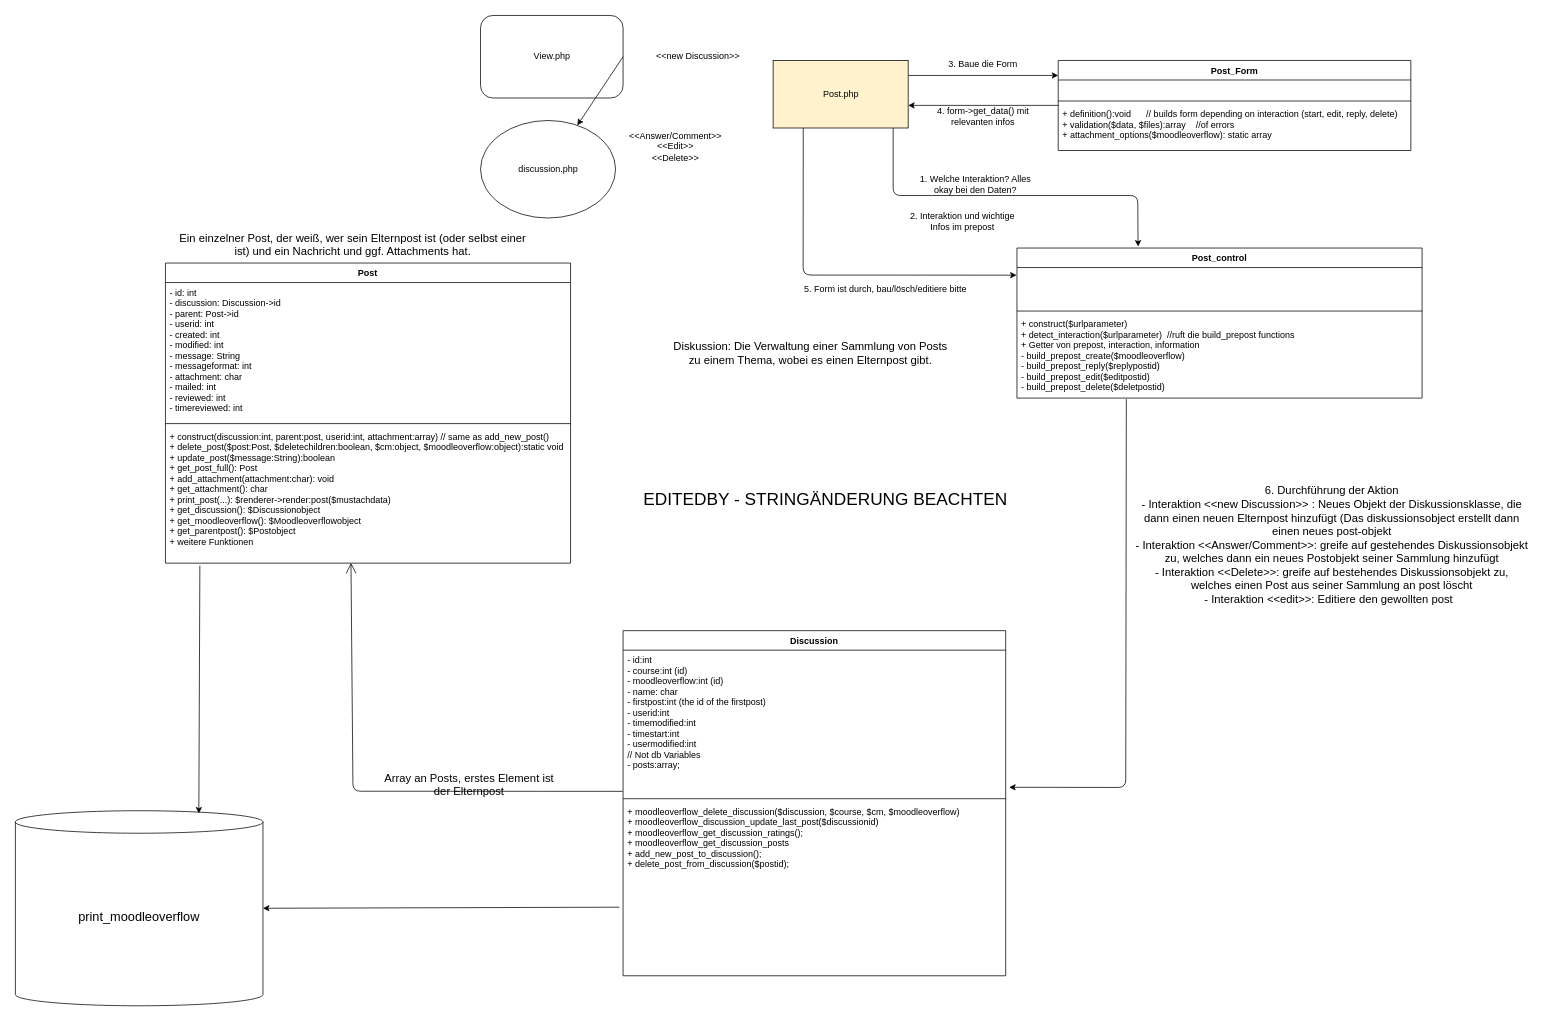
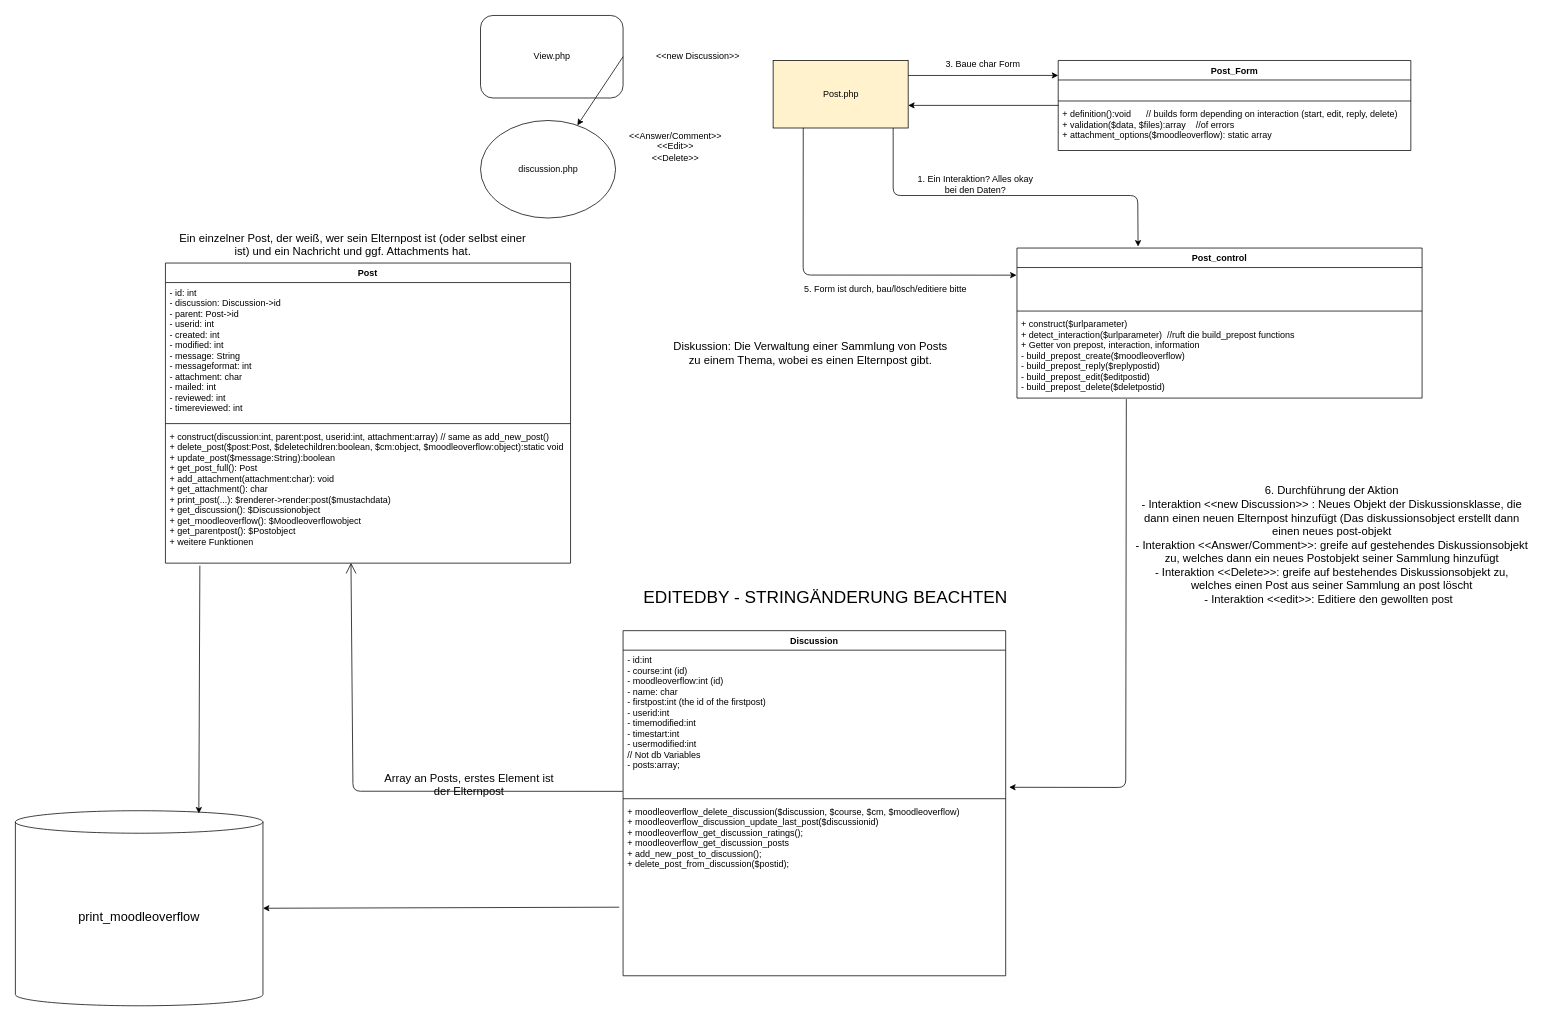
(983, 64) -> (983, 64)
(983, 117) -> none
(975, 184) -> (975, 184)
(962, 222) -> none
(825, 499) -> (825, 597)
